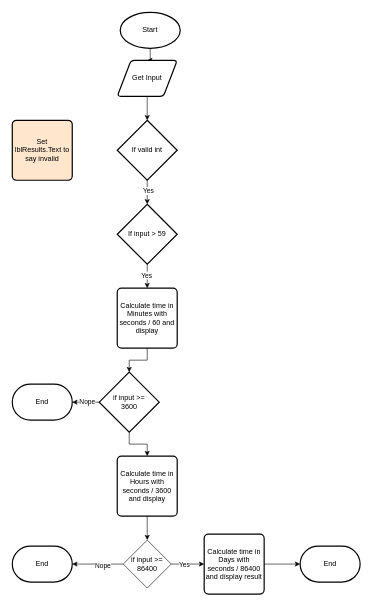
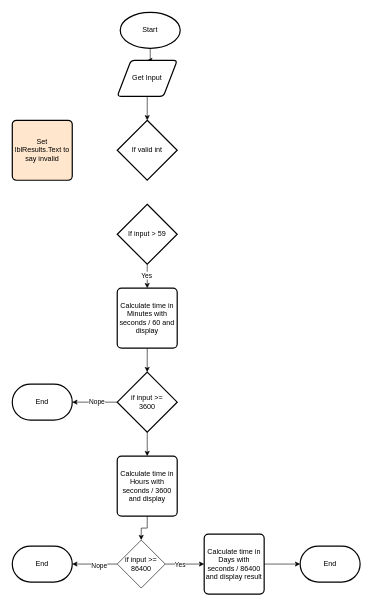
(147, 193) -> none
(129, 402) -> (147, 402)
(147, 564) -> (141, 564)
